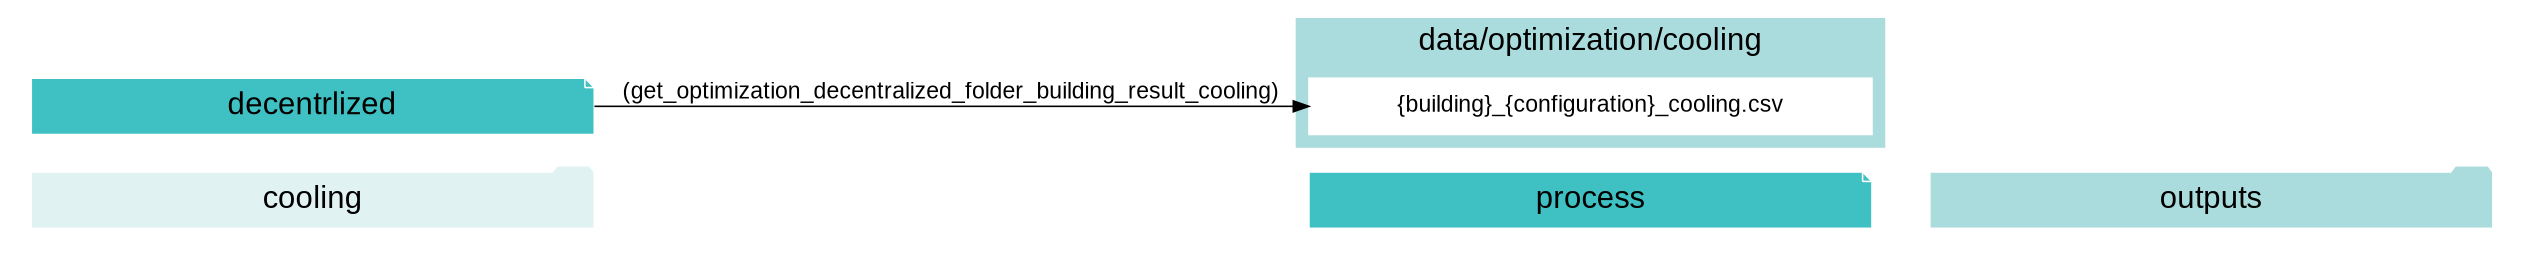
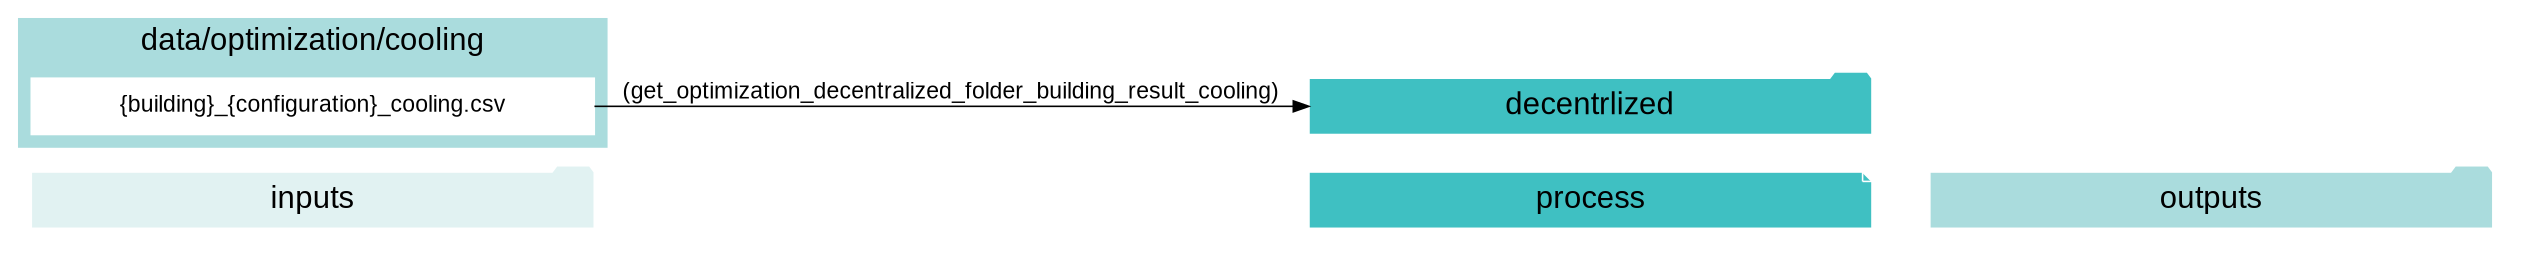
(313, 106) -> (1590, 106)
(944, 106) -> (944, 106)
(313, 200) -> (313, 200)
